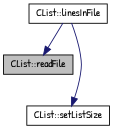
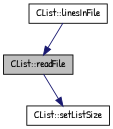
(81, 60) -> (51, 86)
